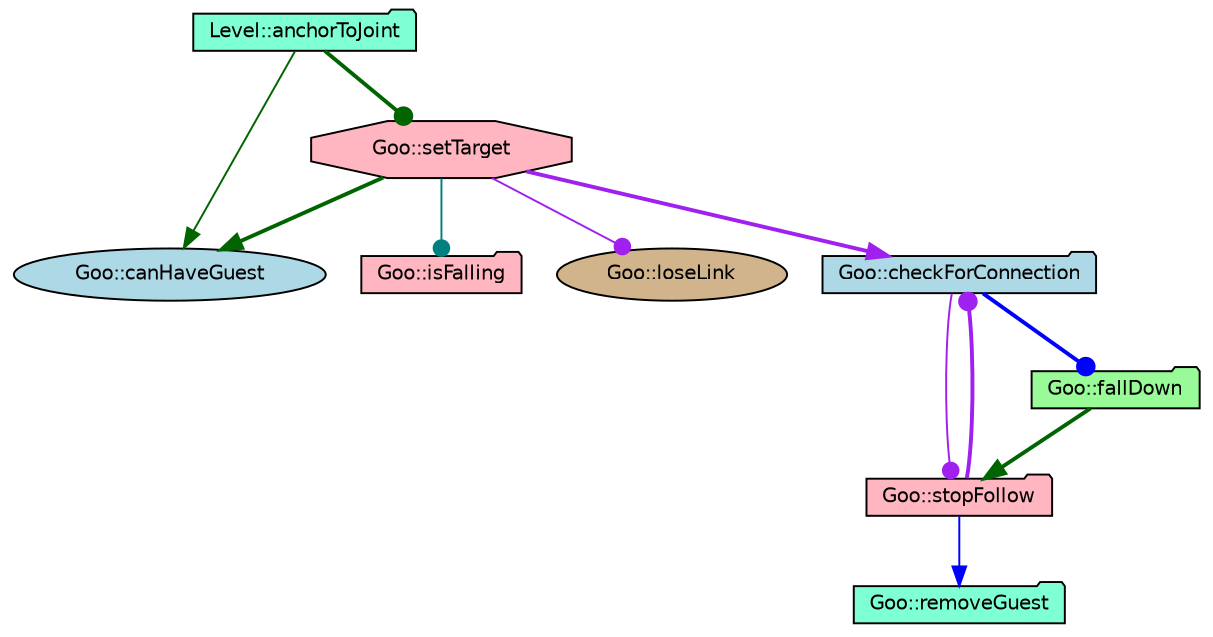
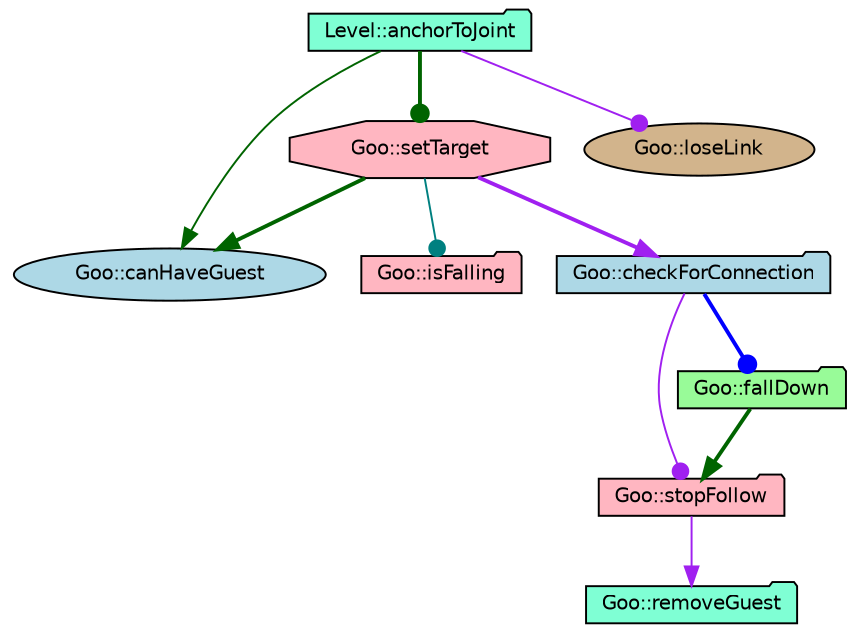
(554, 211) -> (546, 85)
(972, 394) -> none
(959, 541) -> (692, 541)
